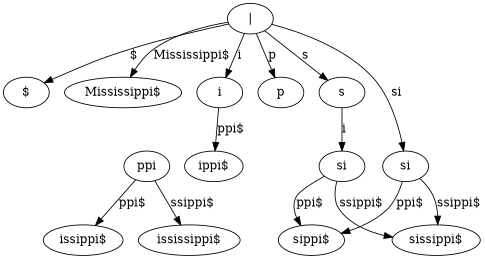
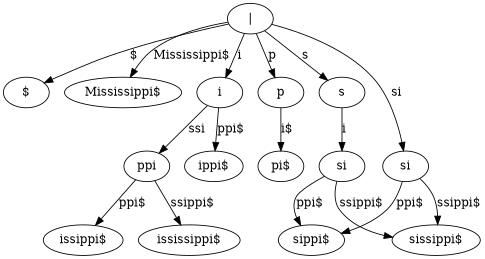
none -> (186, 126)
none -> (281, 166)
